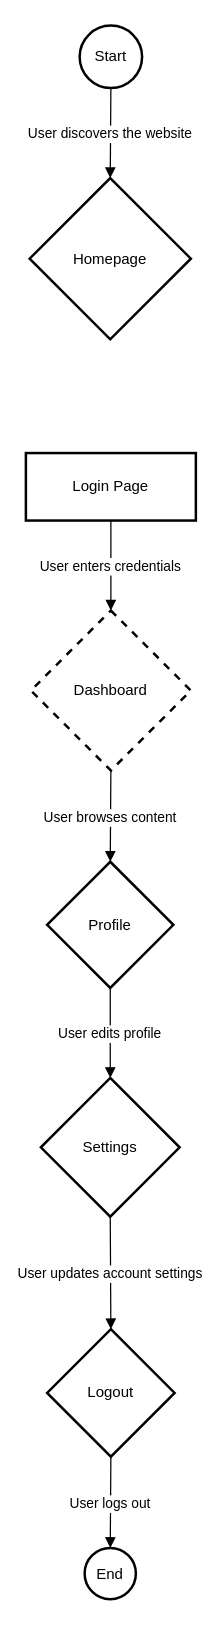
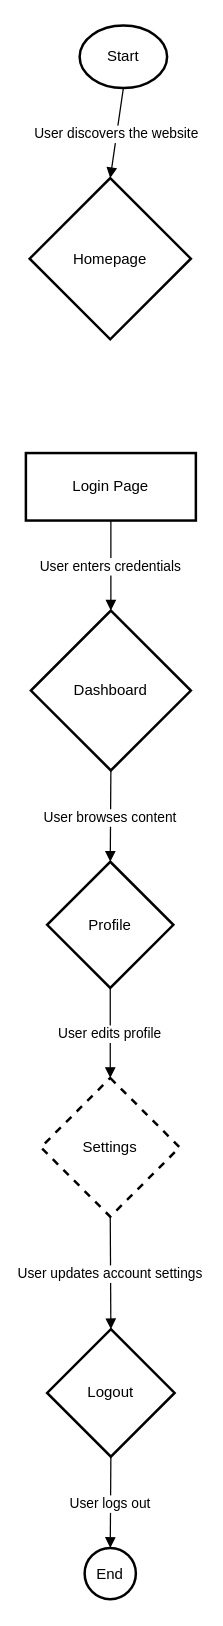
(111, 57) -> (123, 57)
(111, 691) -> (111, 691)
(110, 1148) -> (110, 1148)
